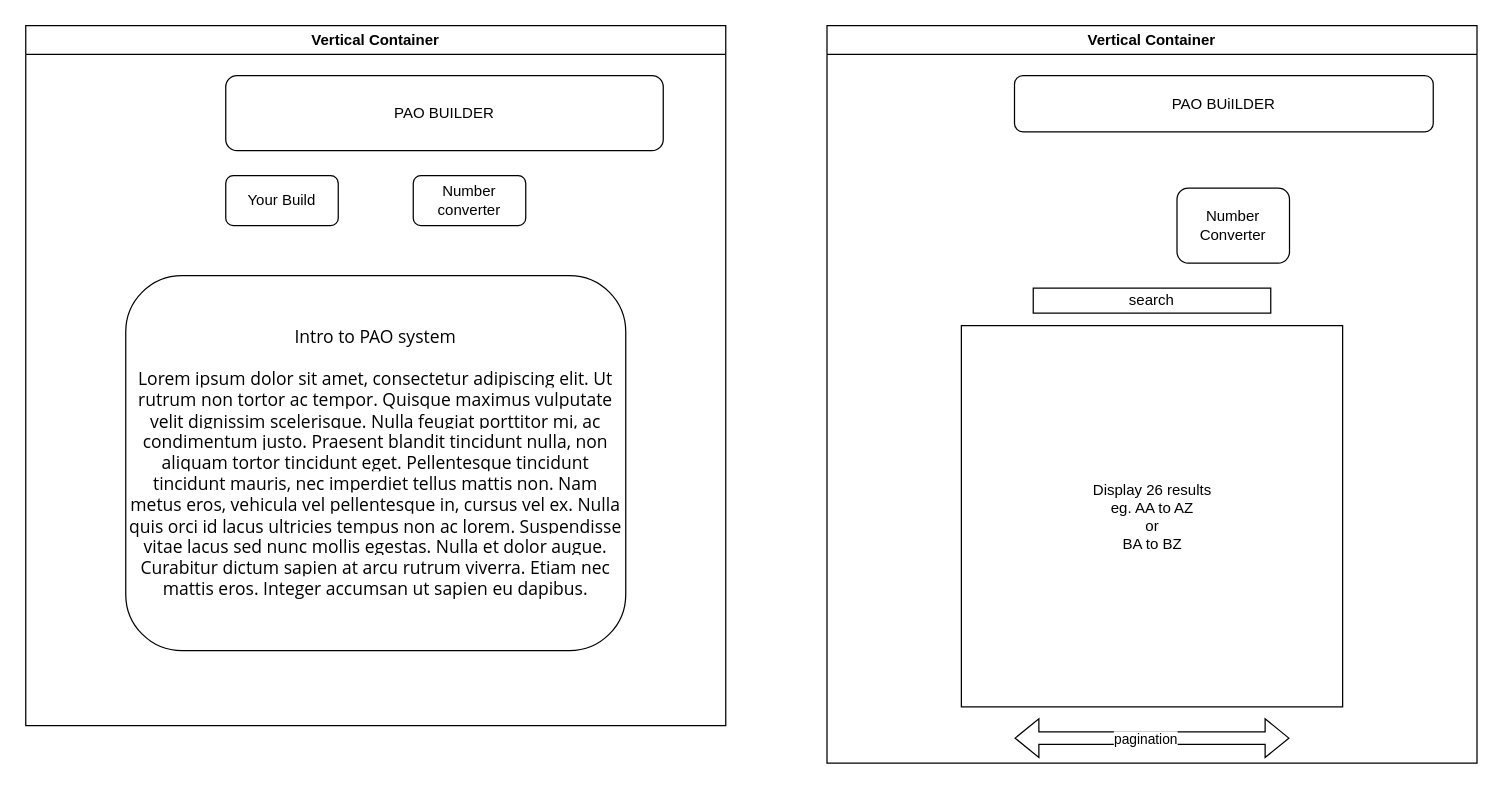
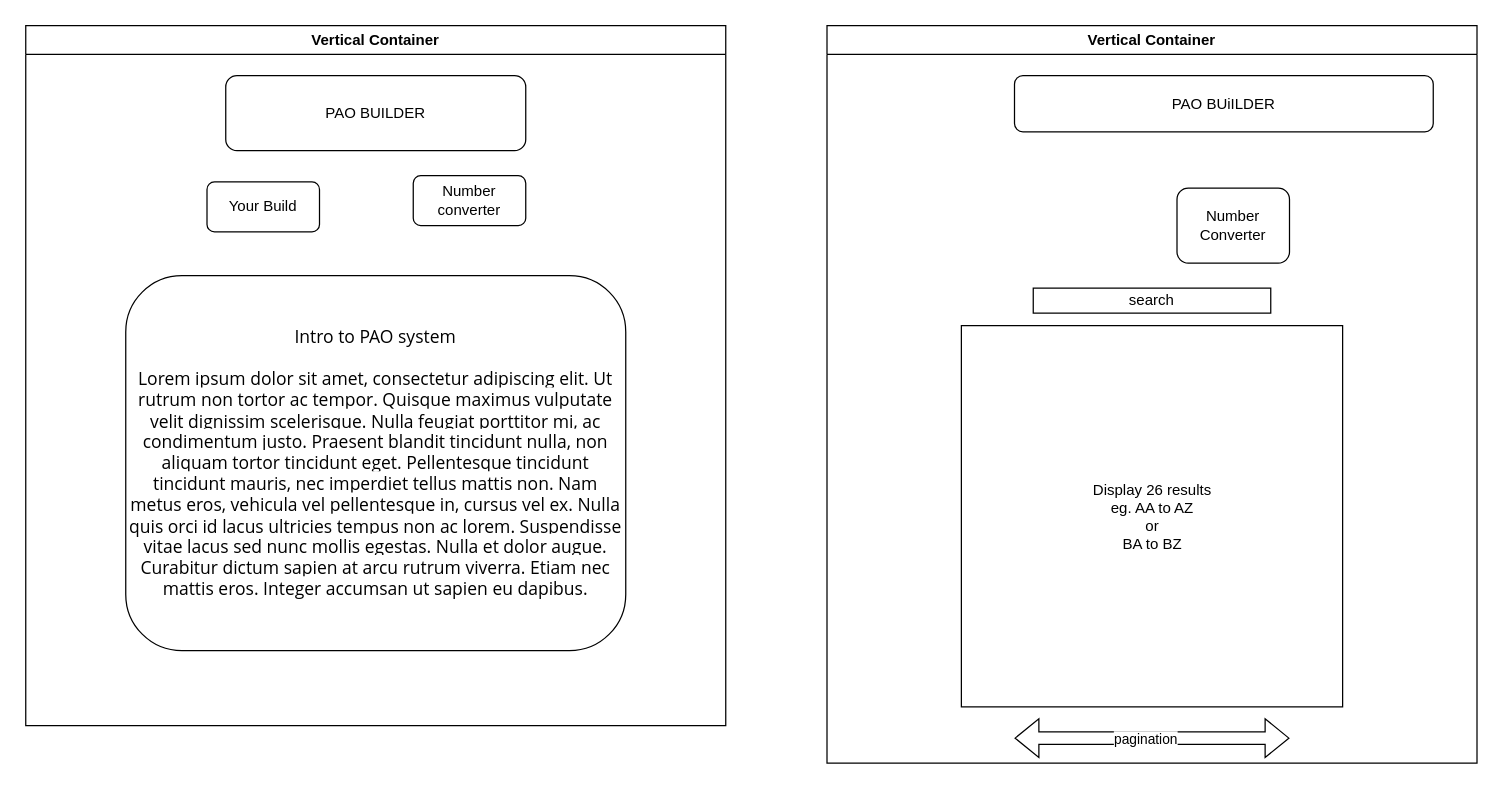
(444, 113) -> (376, 113)
(282, 201) -> (263, 207)
